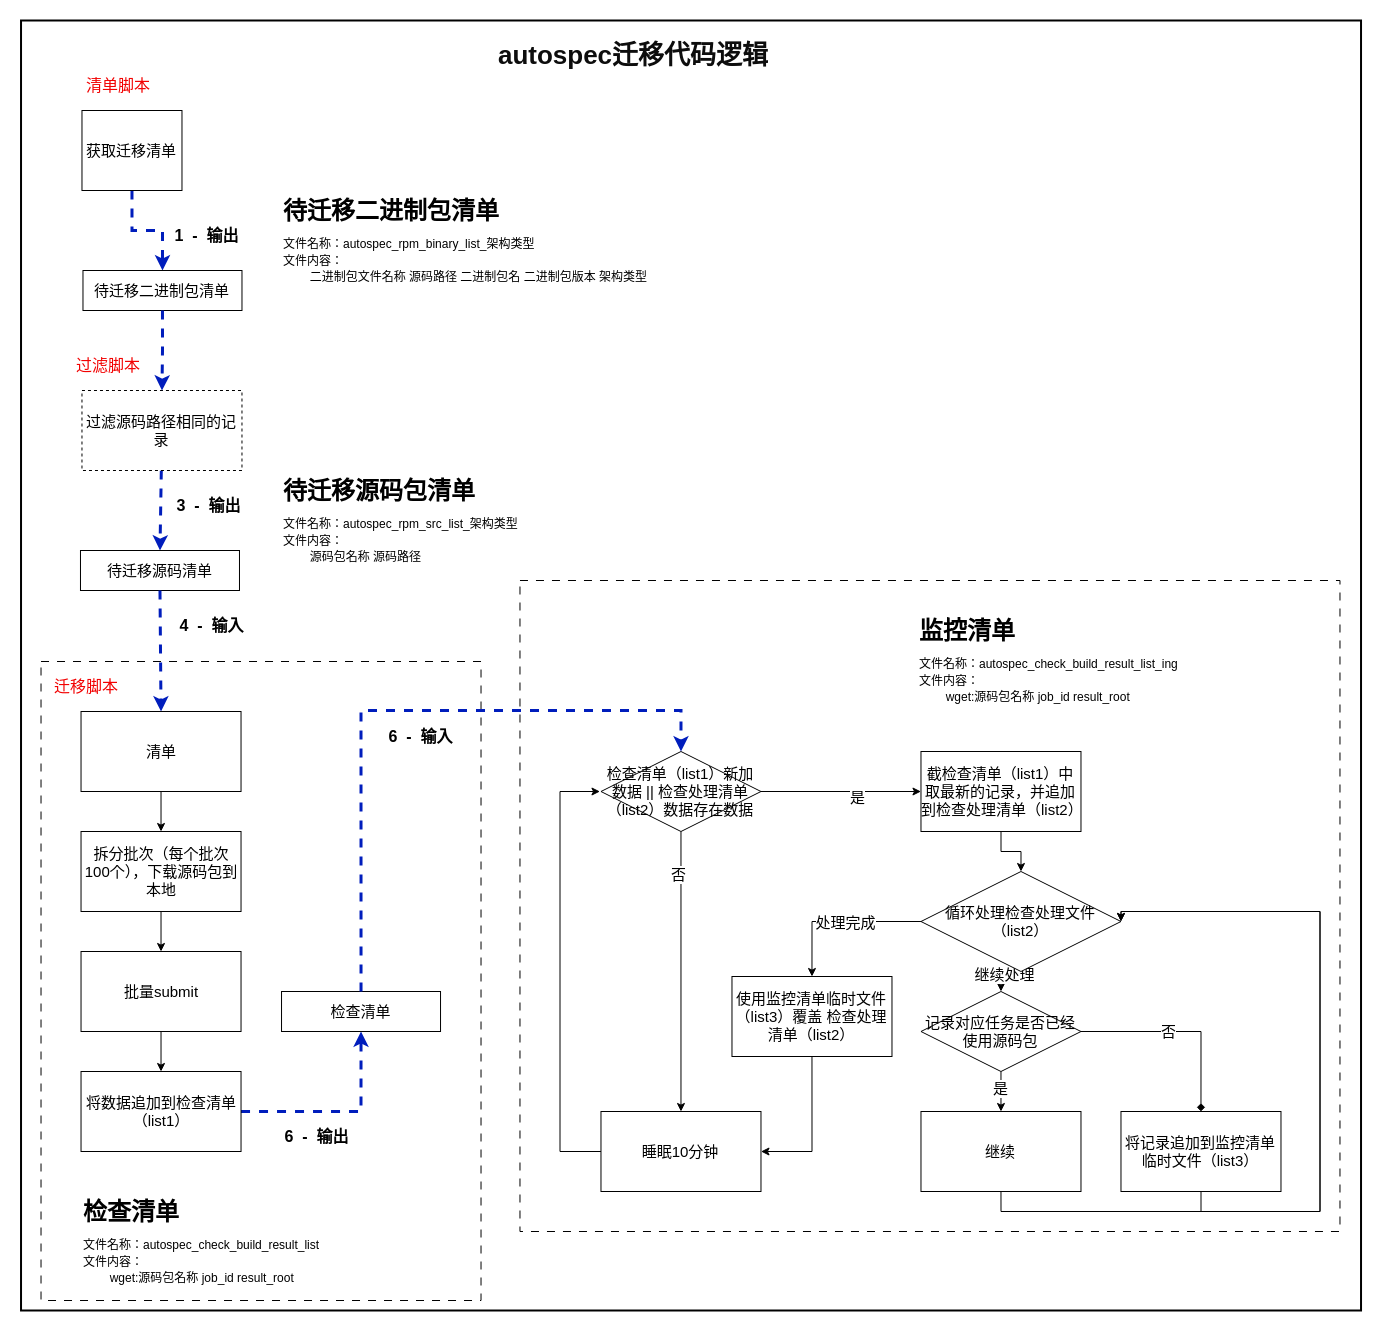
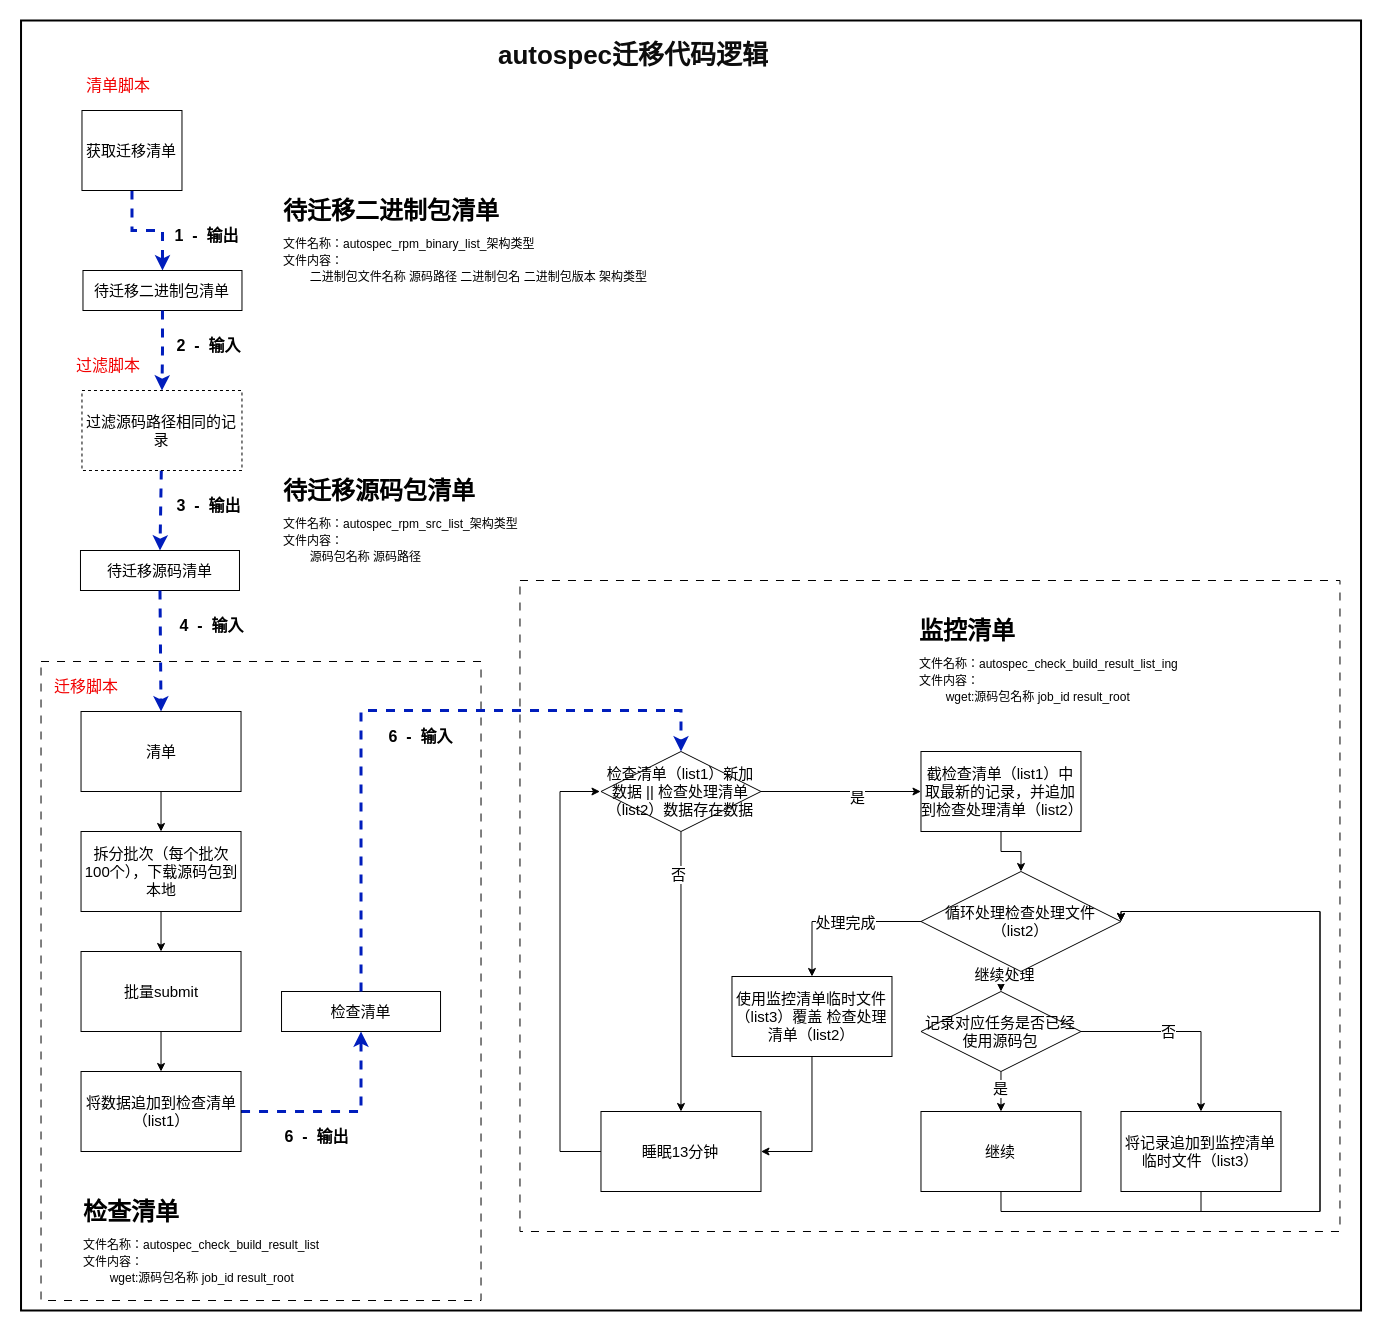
none -> (208, 346)
(1201, 1102) -> (1201, 1103)
(681, 1152) -> (681, 1152)
